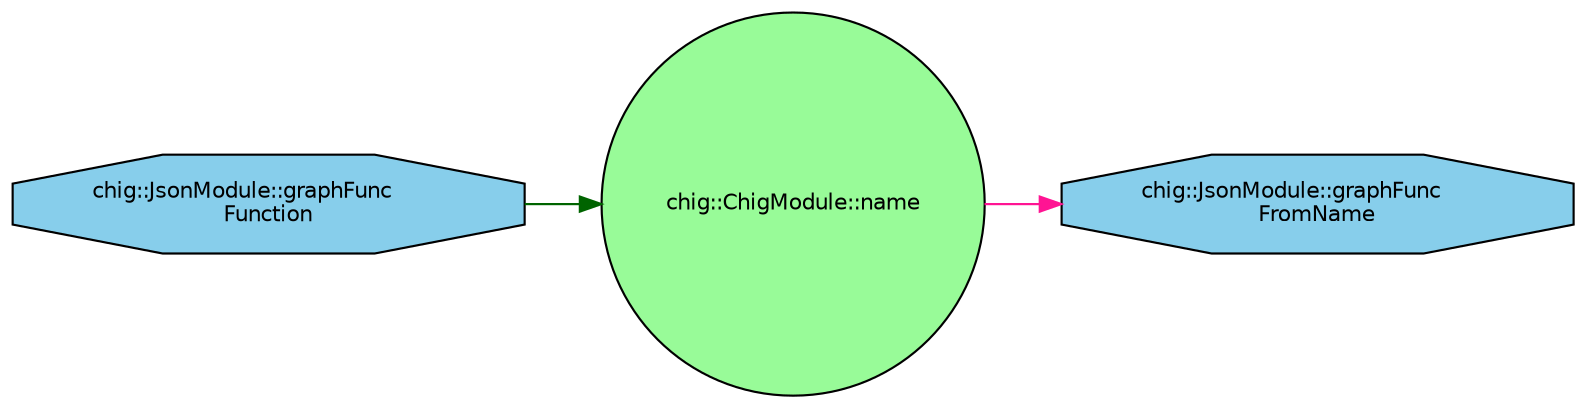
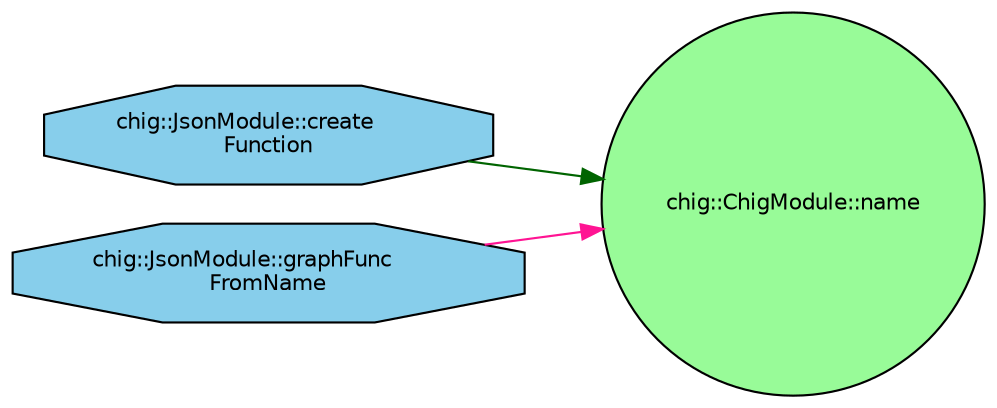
(269, 204) -> (269, 135)
(1012, 204) -> (533, 238)
